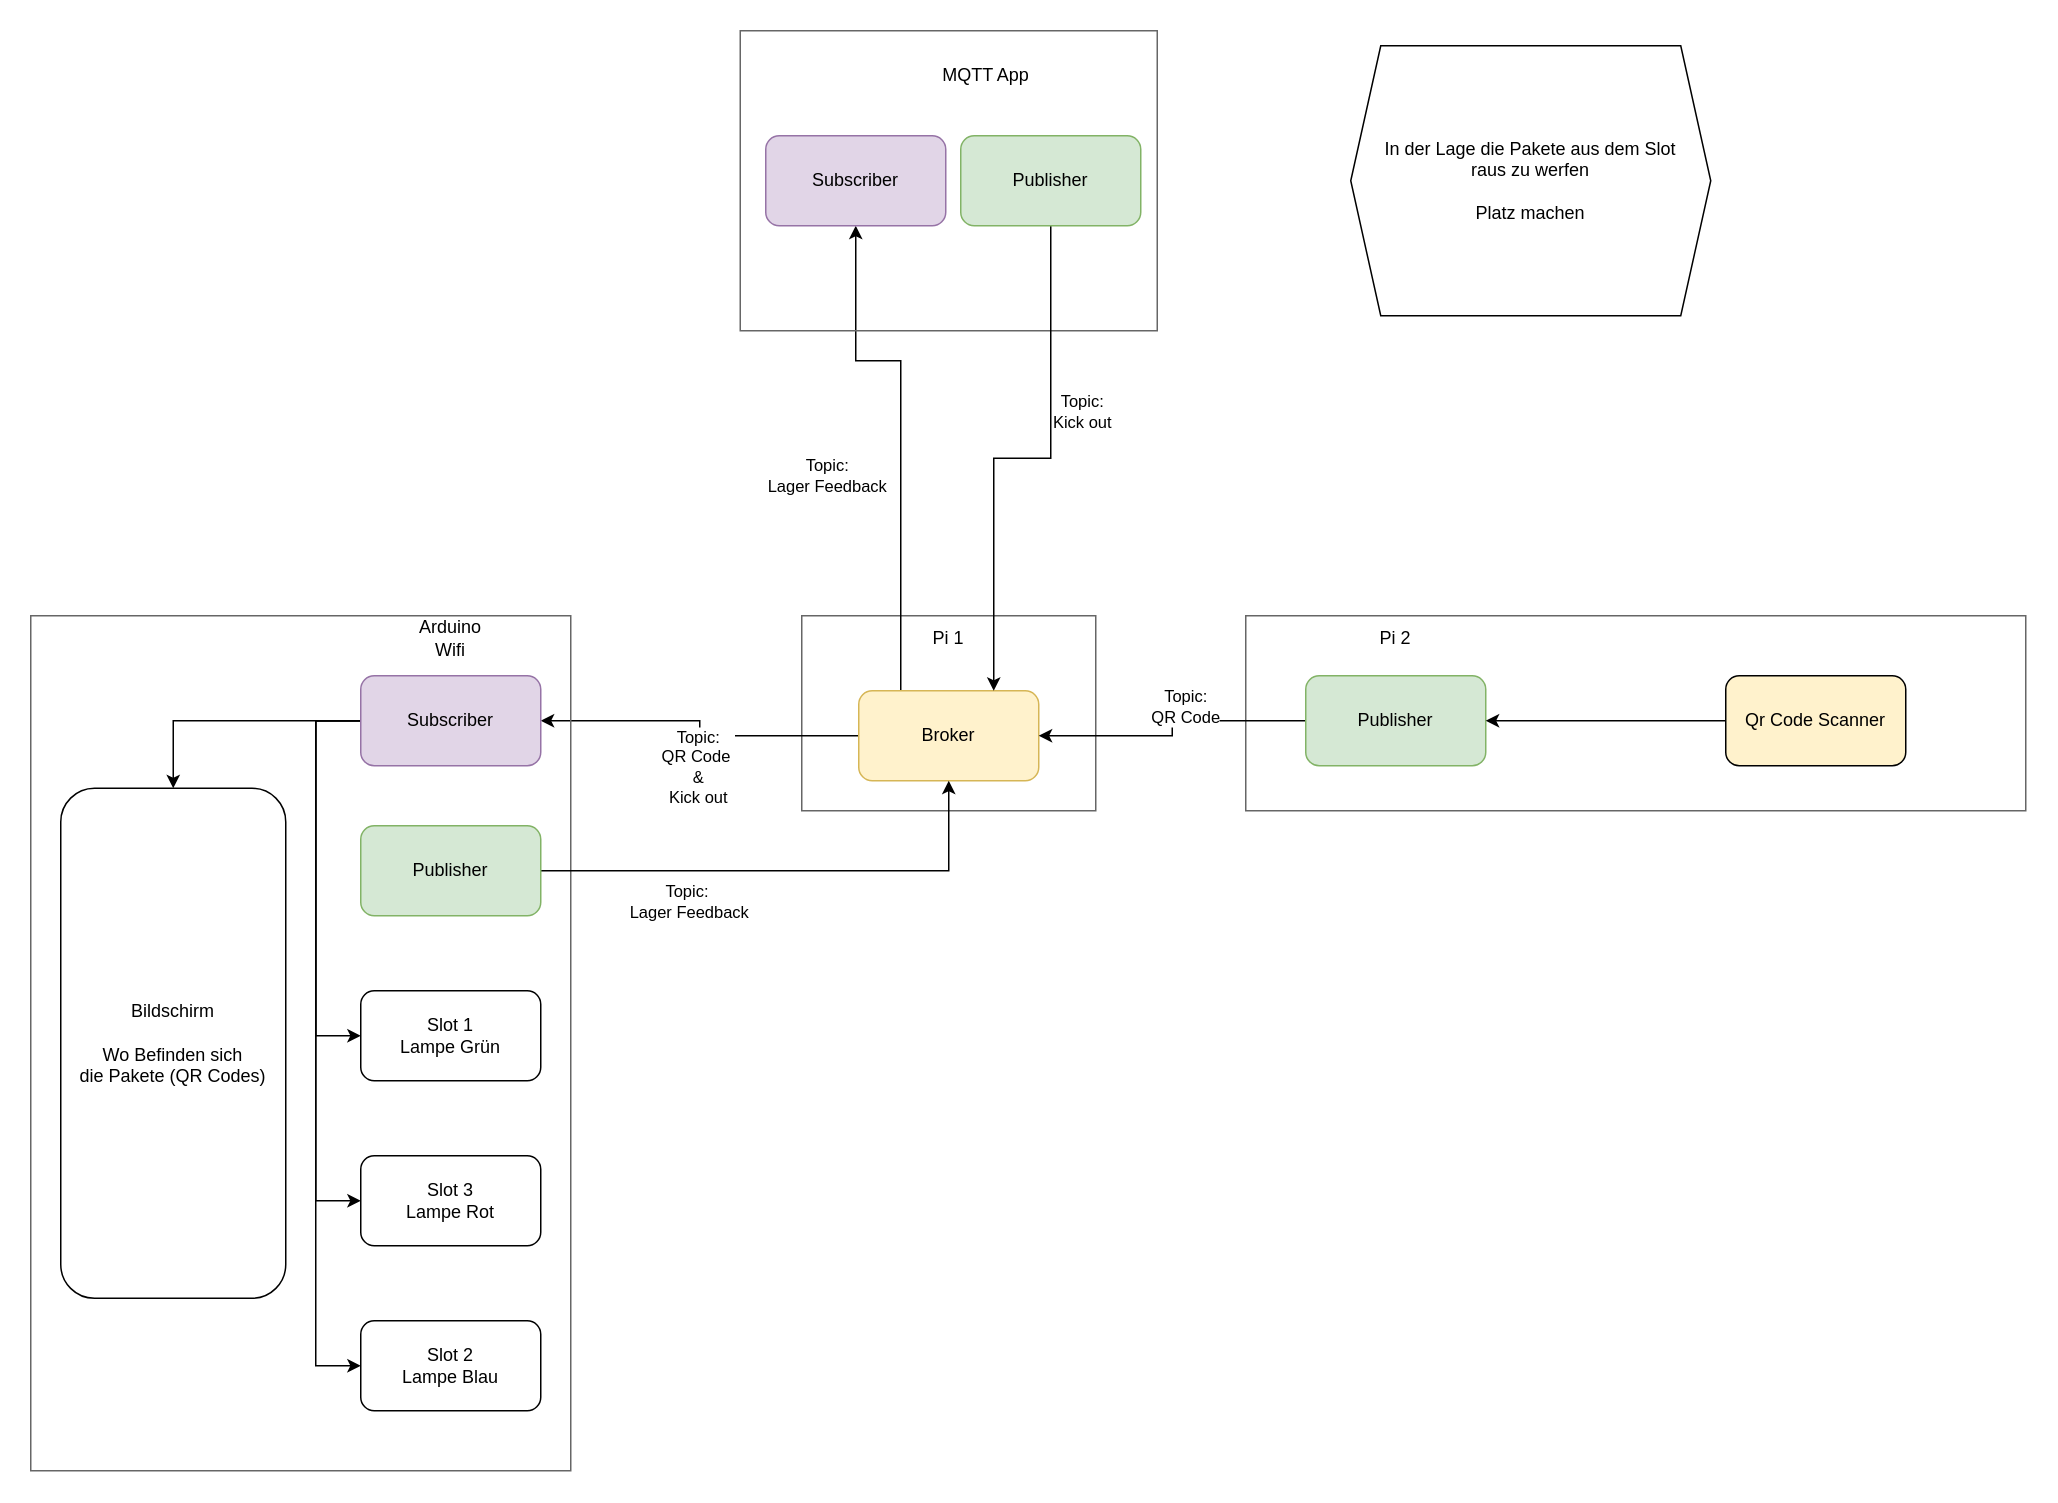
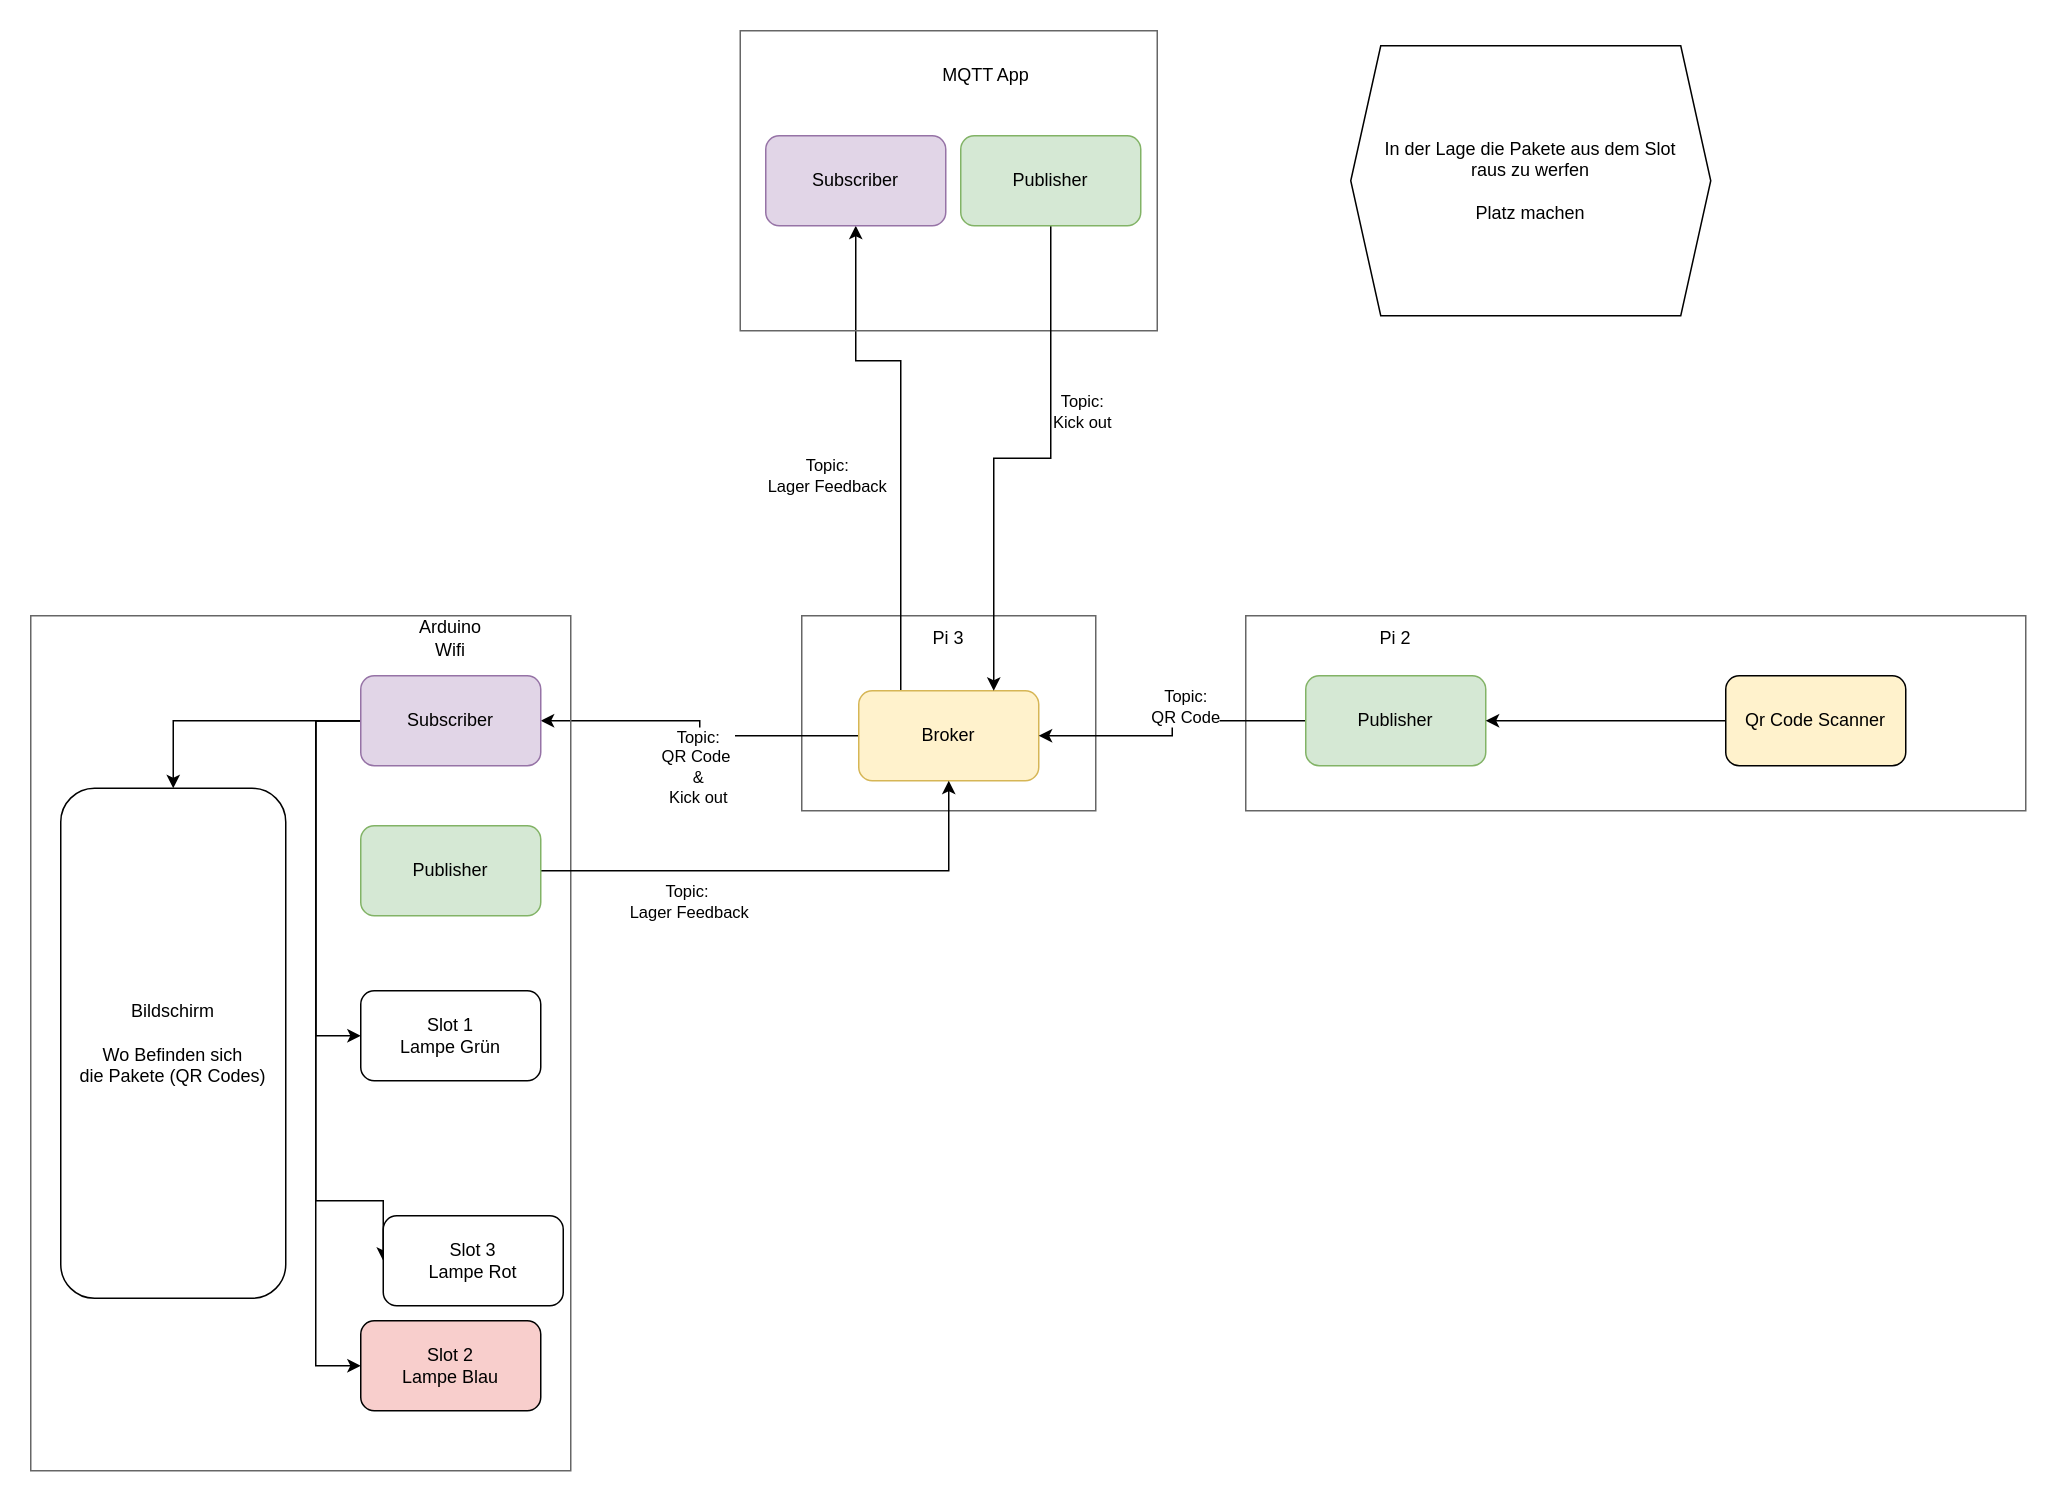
(949, 638) -> (949, 638)
(451, 1201) -> (473, 1261)
(451, 1366) -> (451, 1366)
